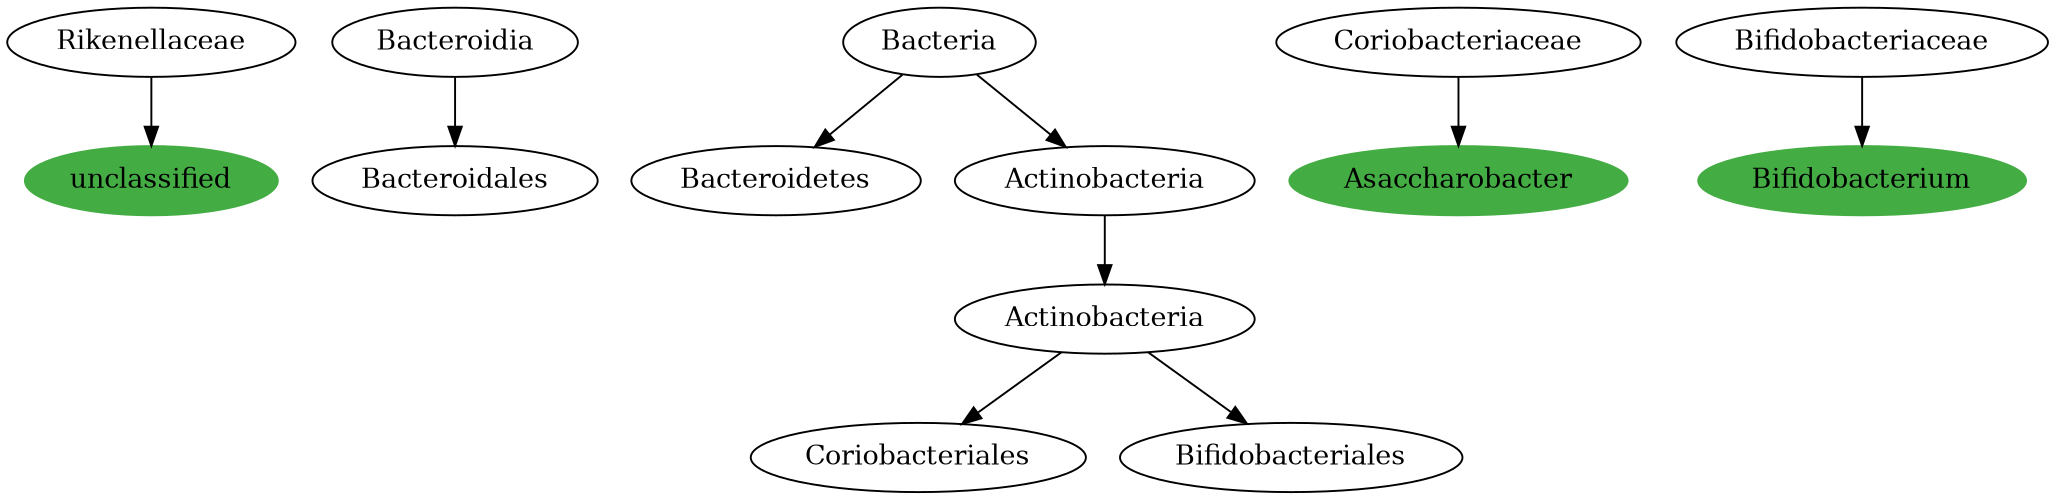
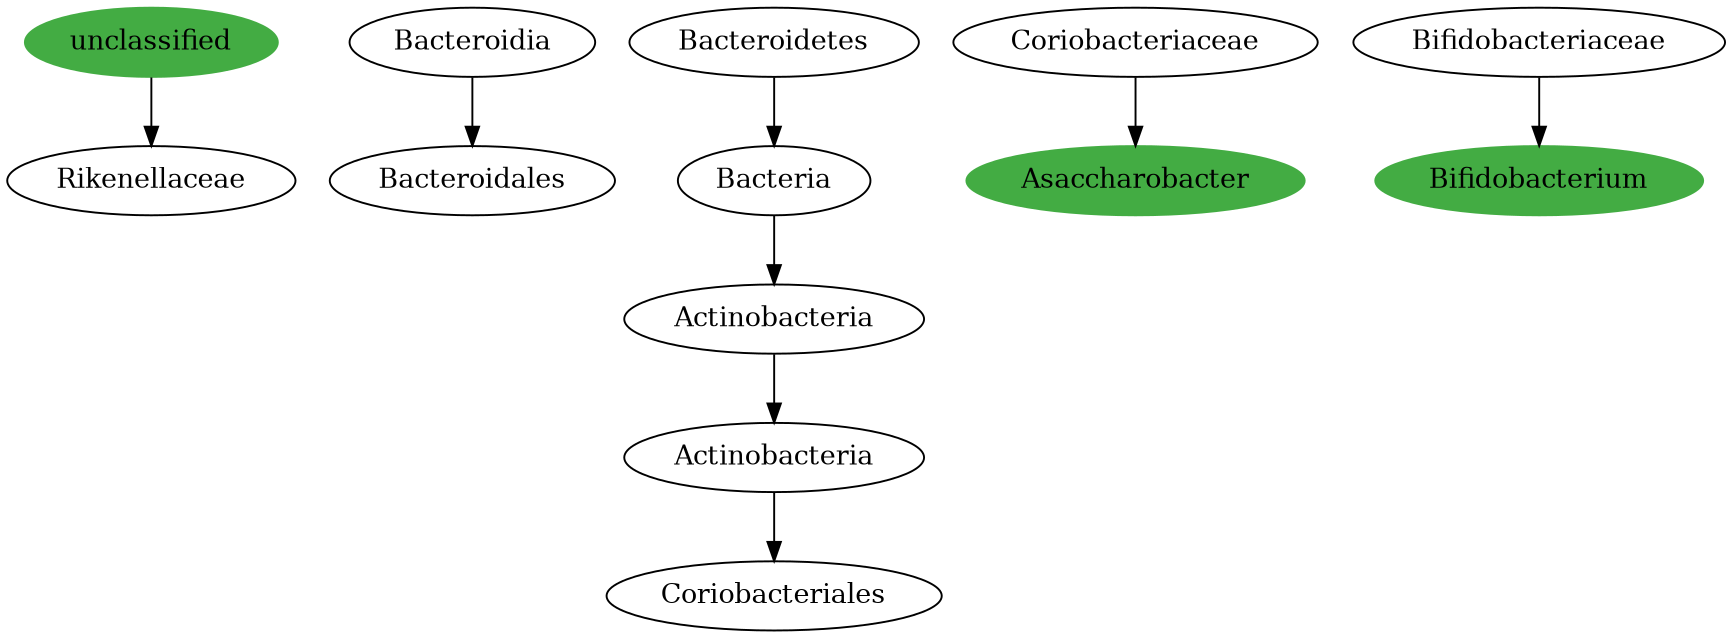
(151, 102) -> (151, 102)
(866, 105) -> (774, 102)
(1291, 457) -> none
